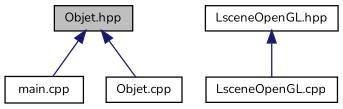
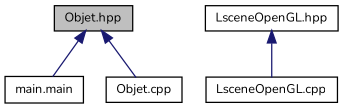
(44, 90) -> (44, 90)
